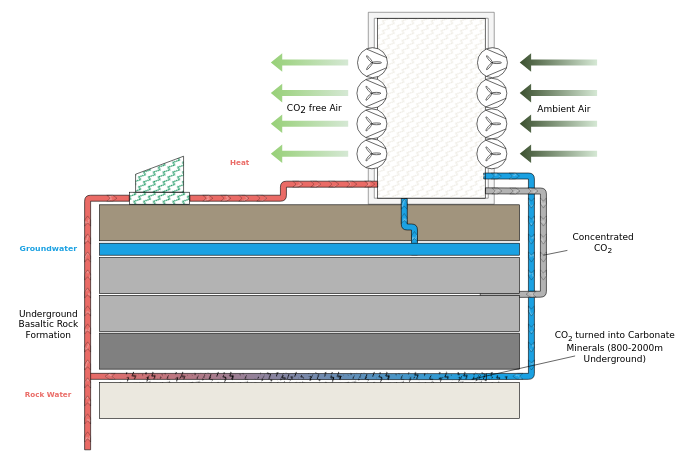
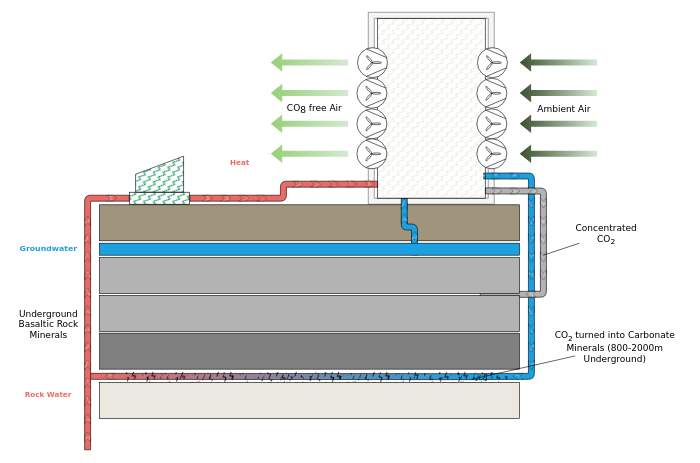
(314, 109) -> (314, 109)
(603, 243) -> (606, 234)
(48, 324) -> (48, 324)
